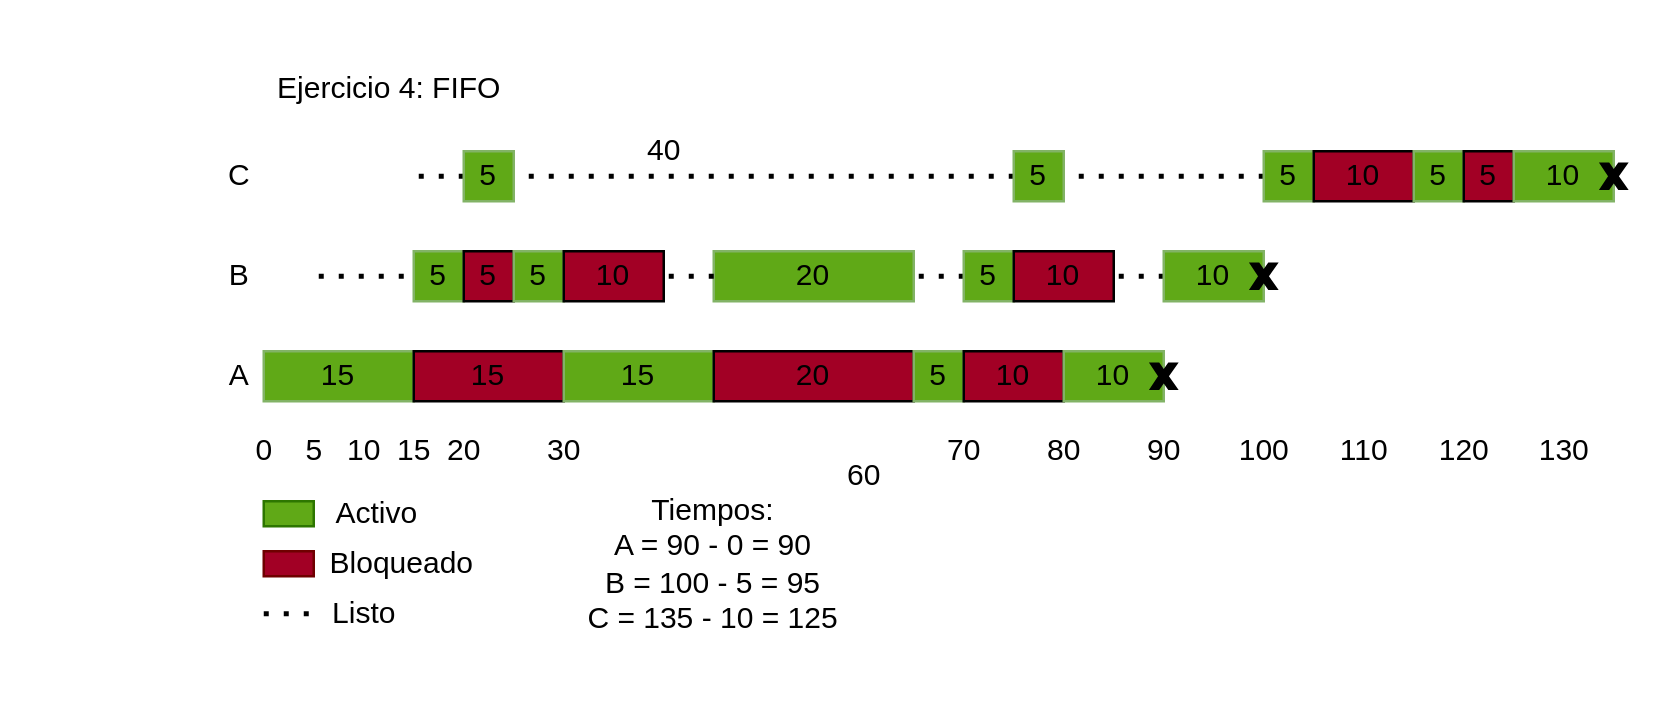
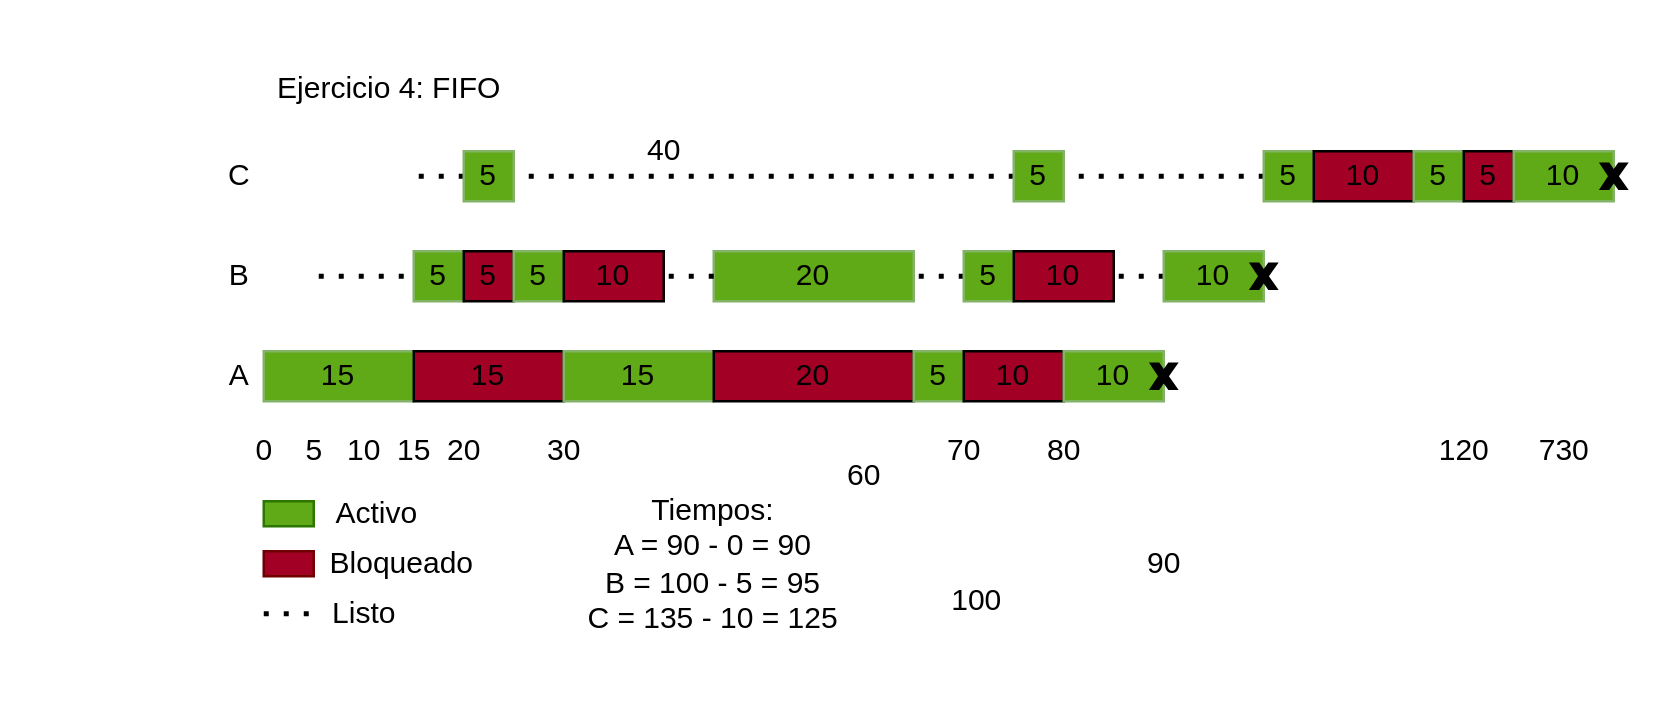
(1164, 451) -> (1164, 564)
(1264, 451) -> (976, 601)
(1364, 451) -> none
(1565, 451) -> (1565, 451)
